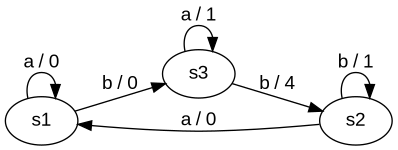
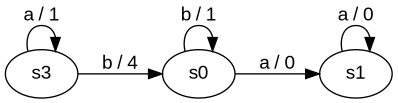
(114, 99) -> none
(356, 121) -> (199, 74)
